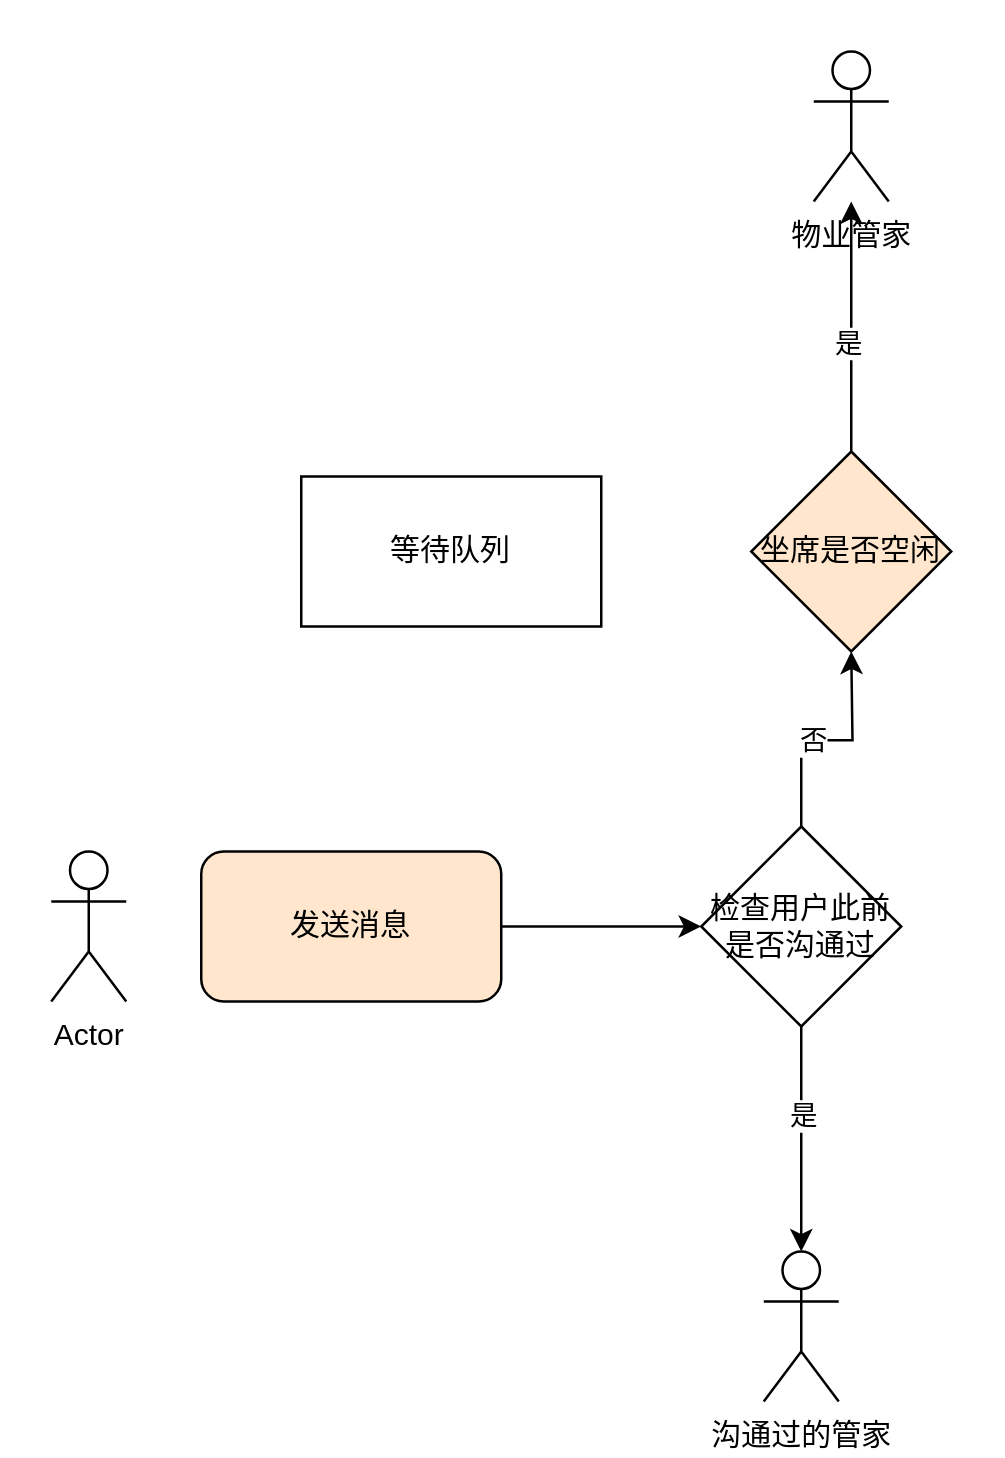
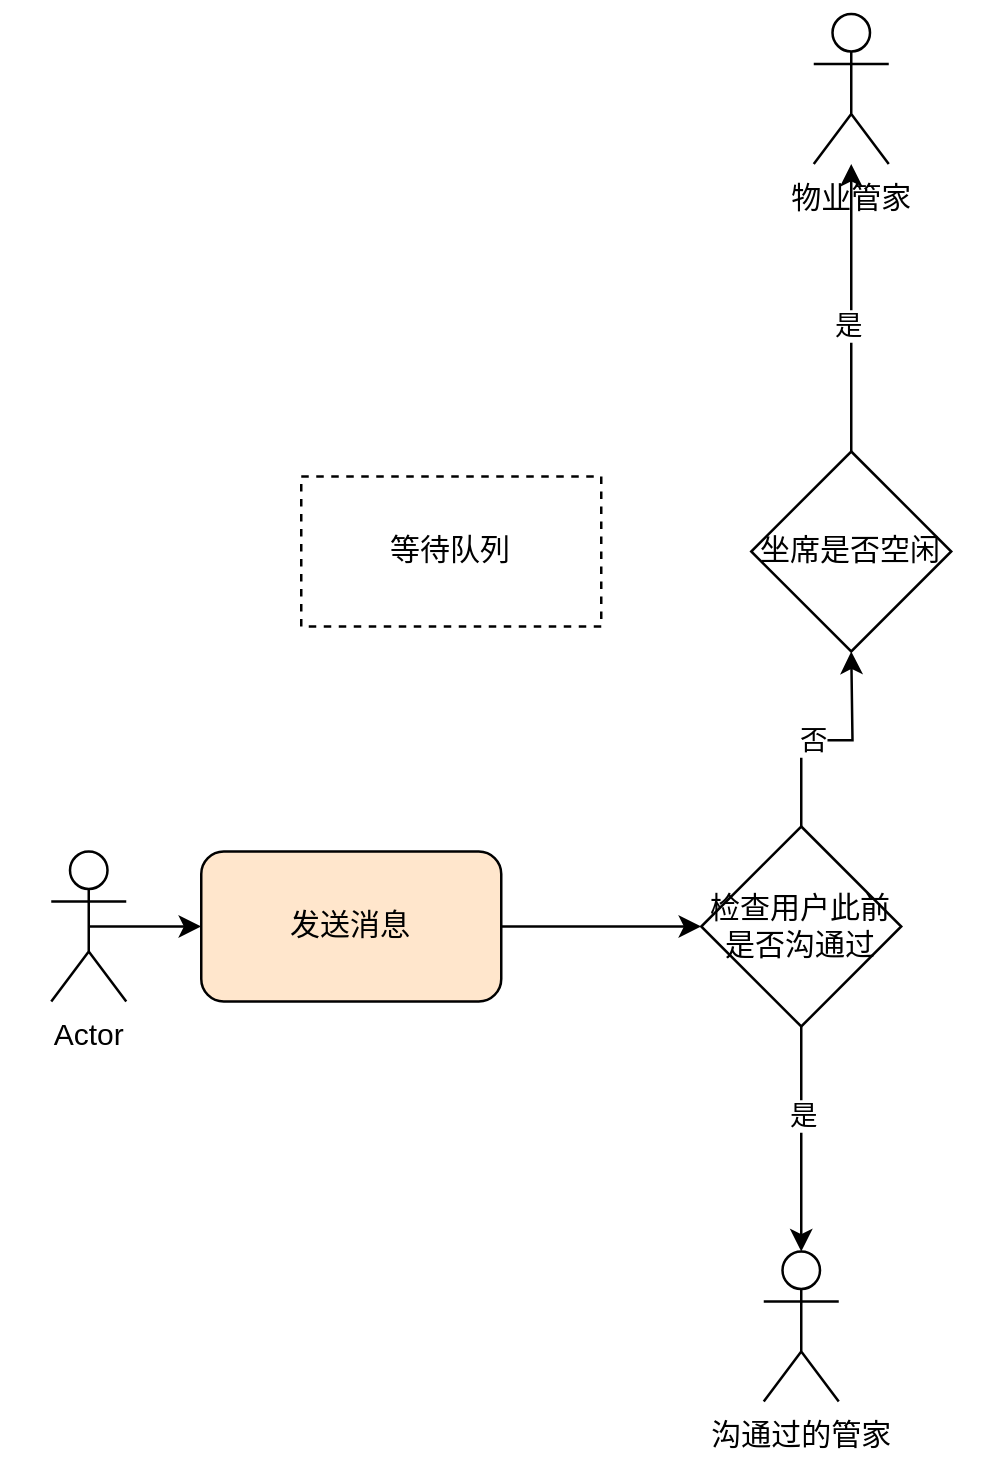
(851, 126) -> (851, 89)
(451, 551) -> (451, 551)
(851, 551) -> (851, 551)
none -> (174, 926)
